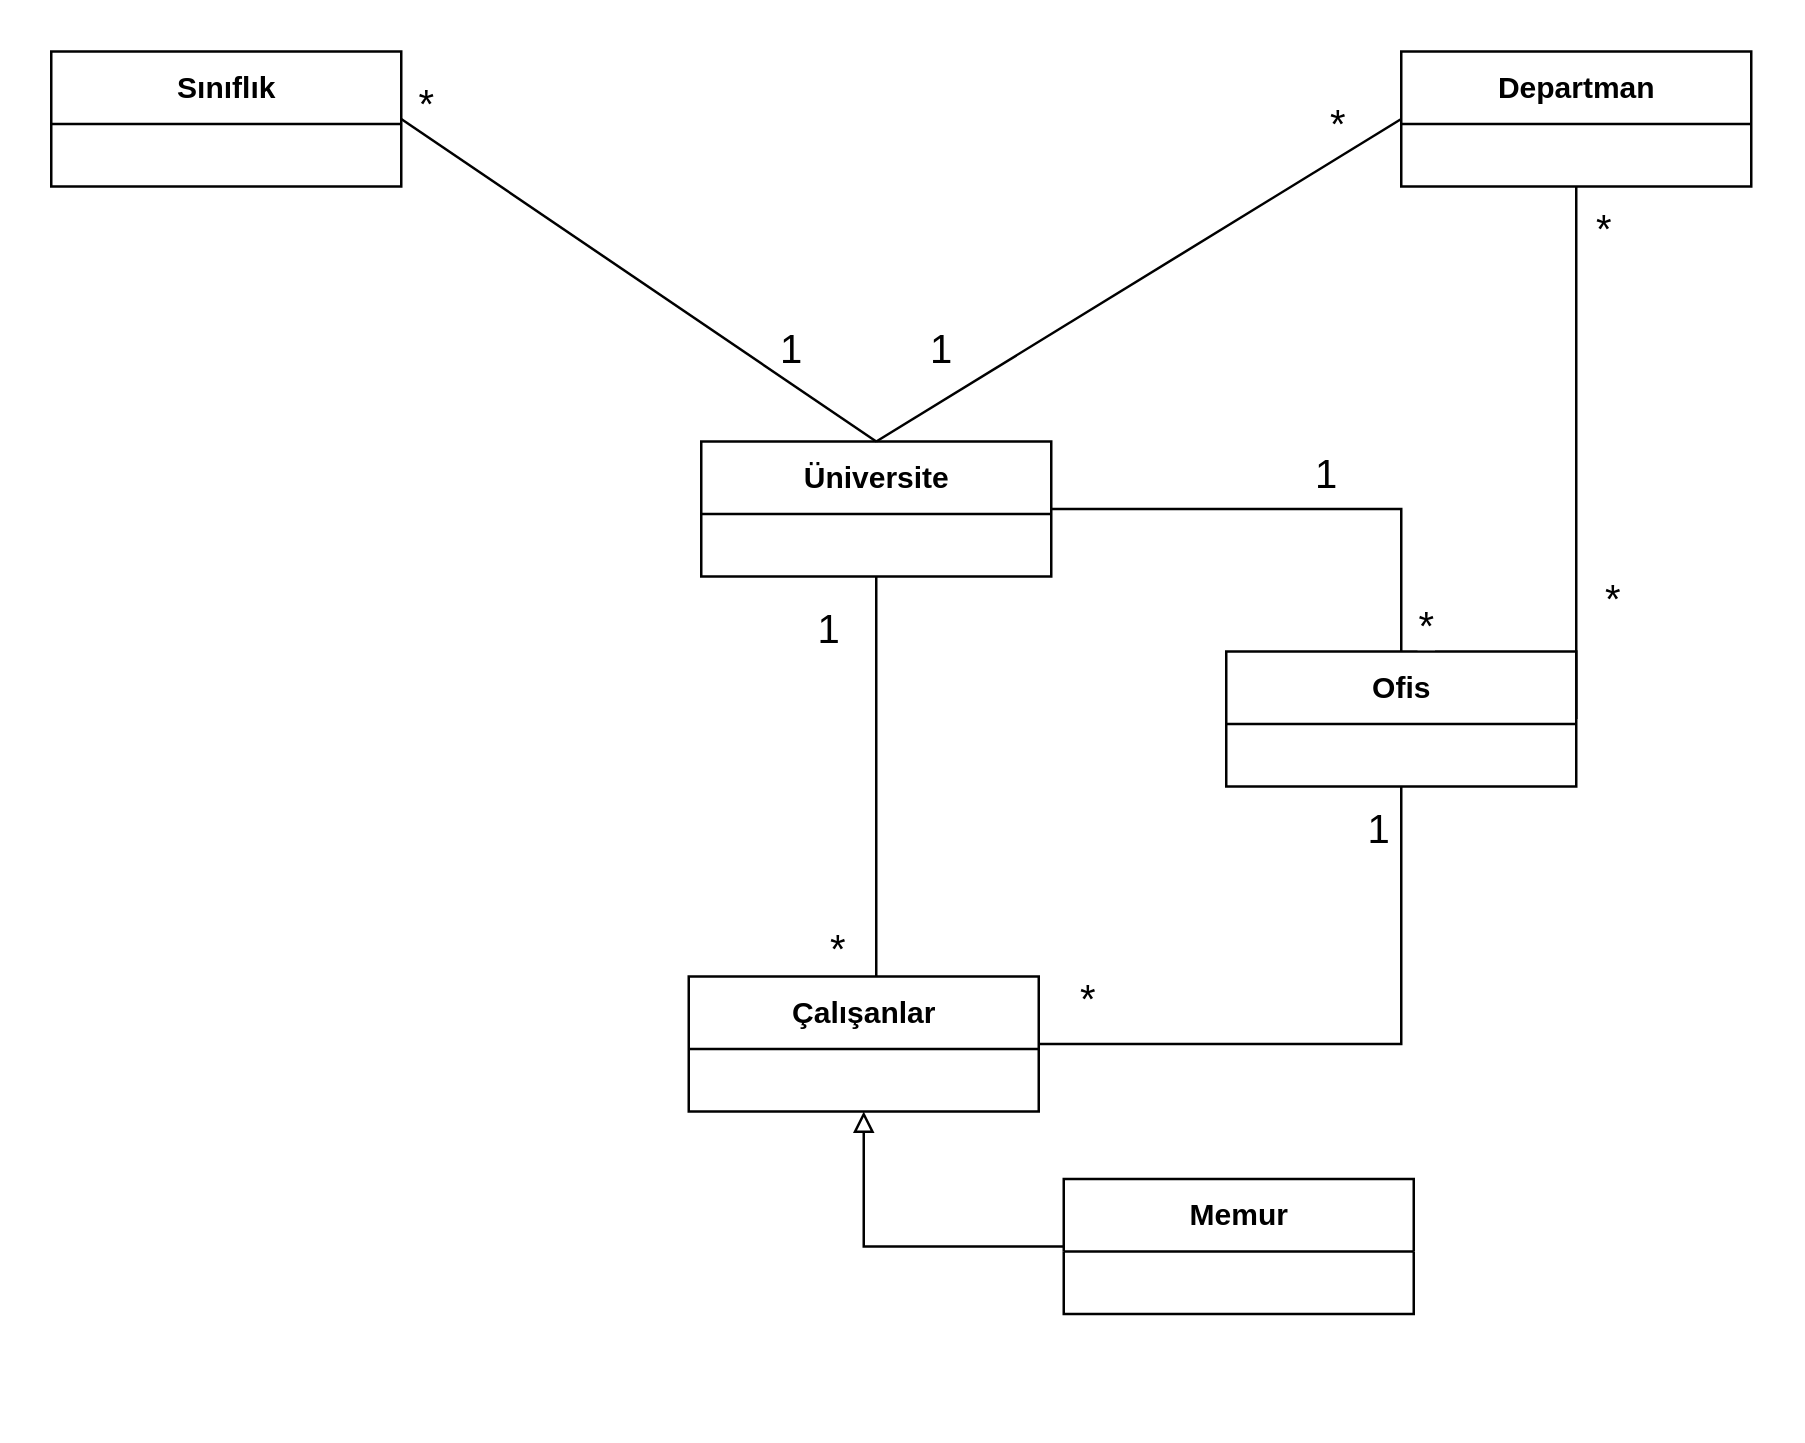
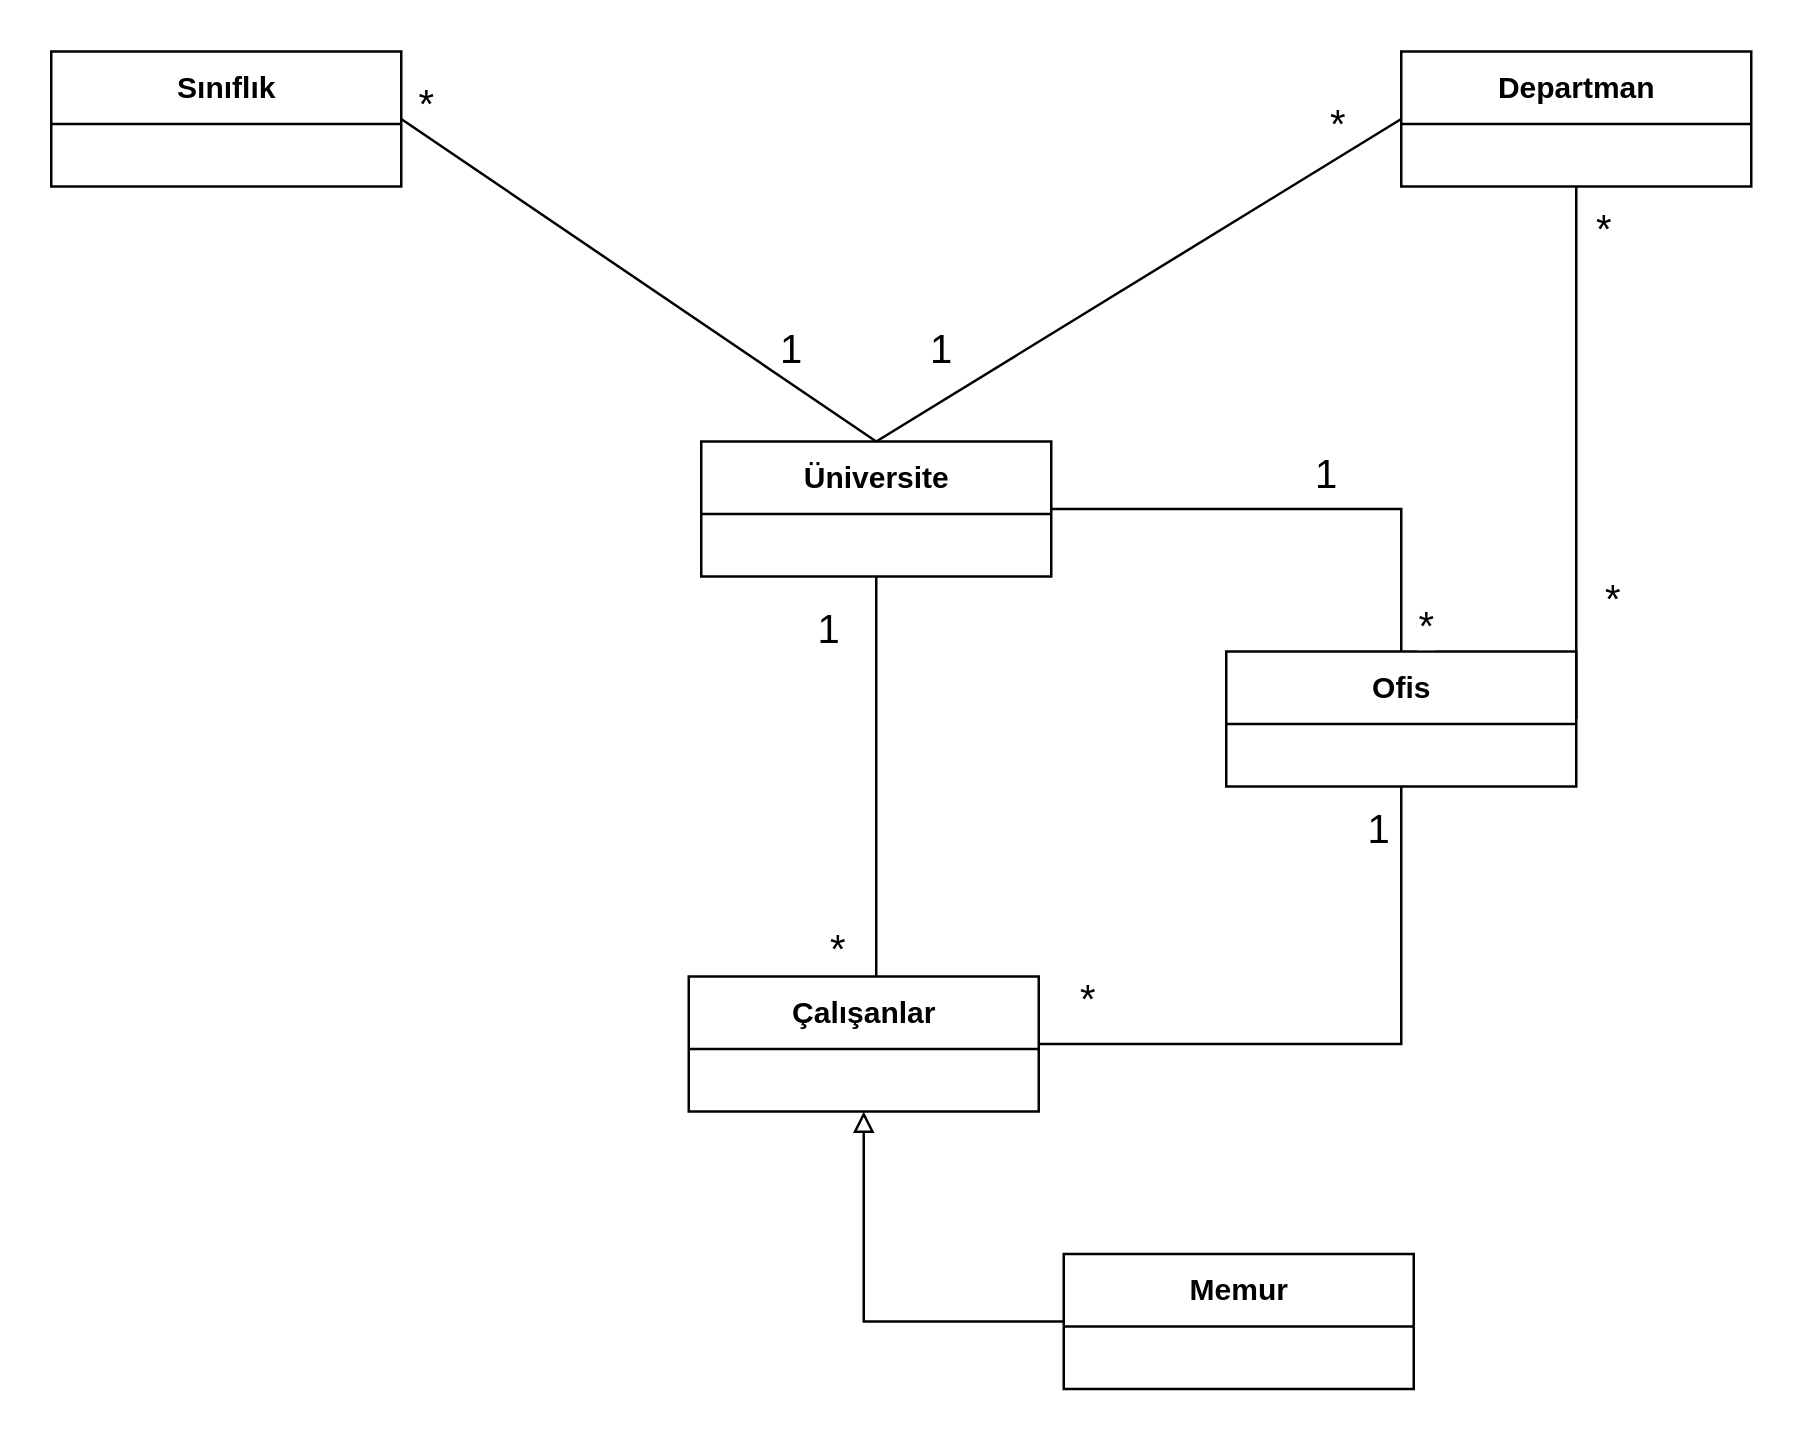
(1239, 1246) -> (1239, 1321)
